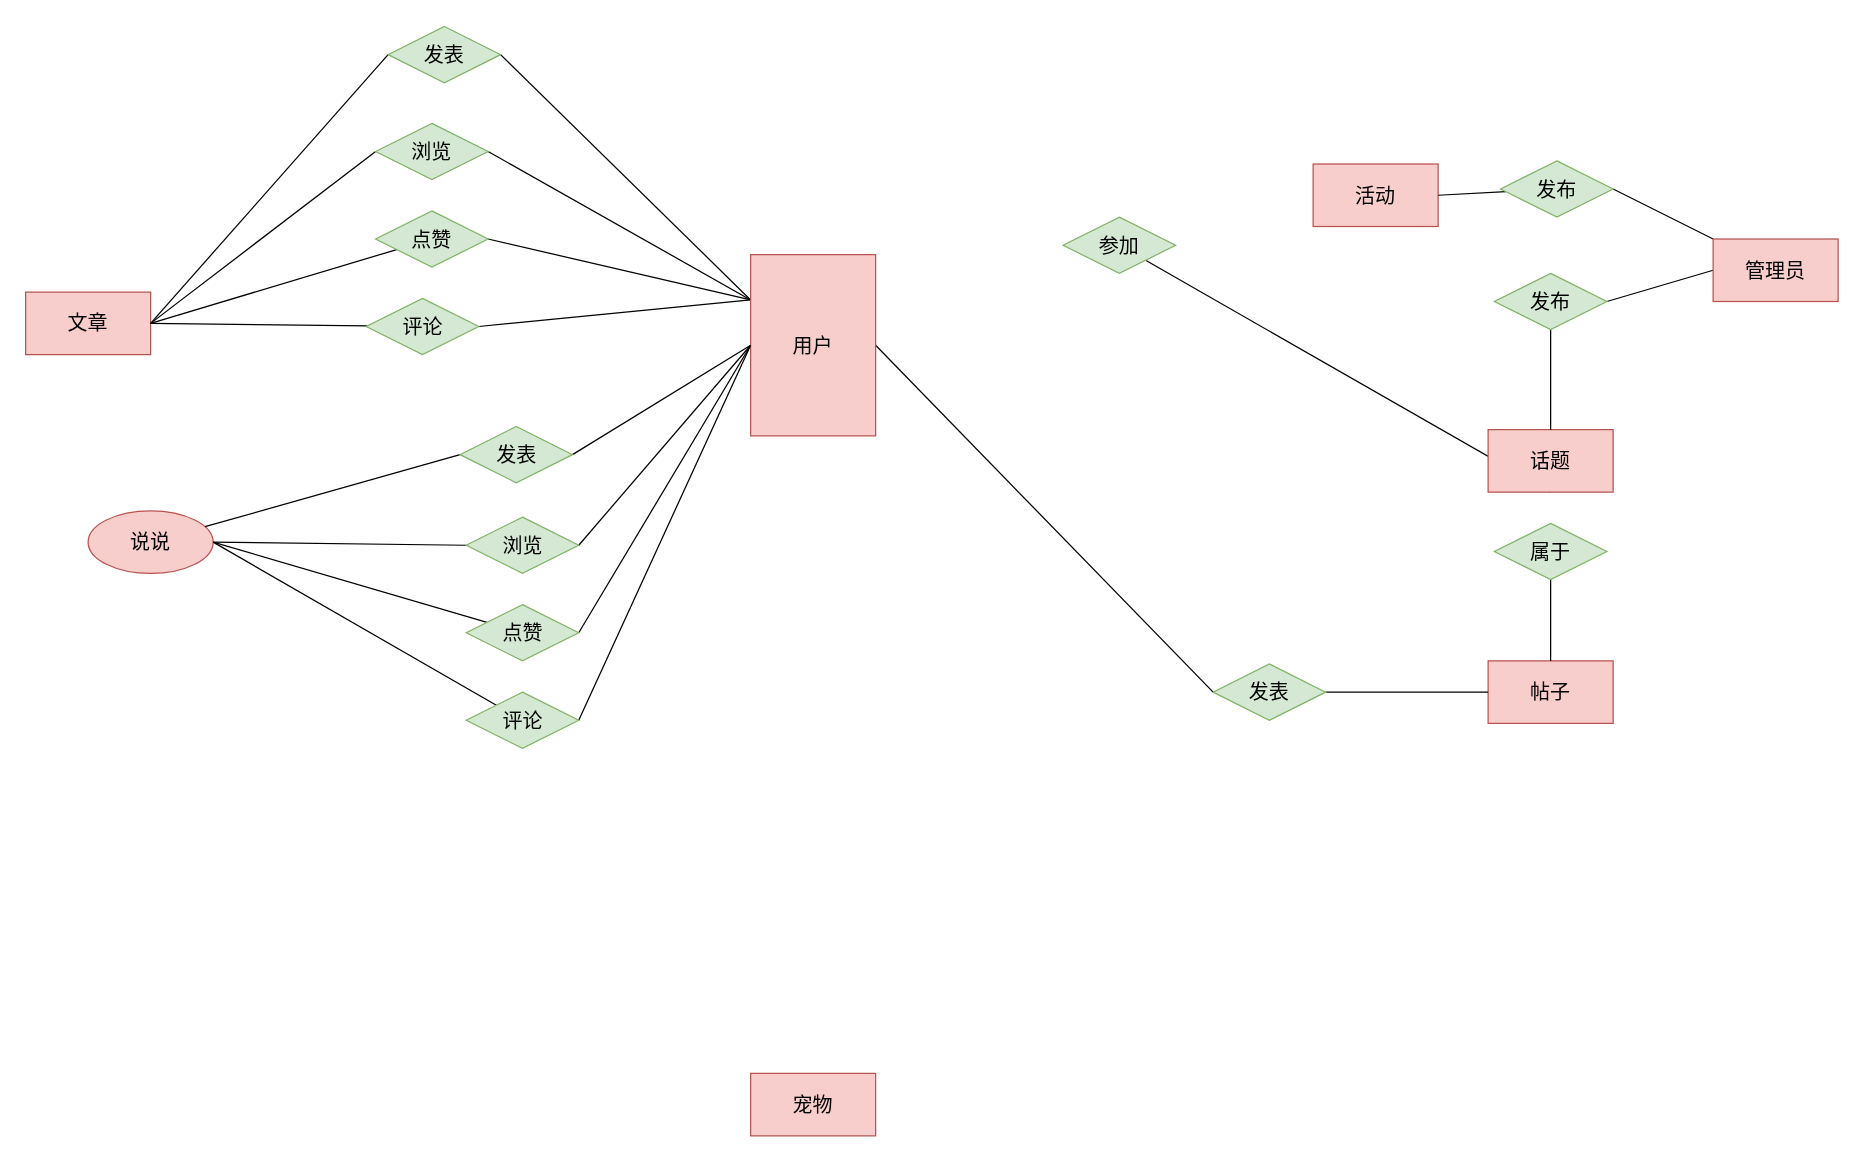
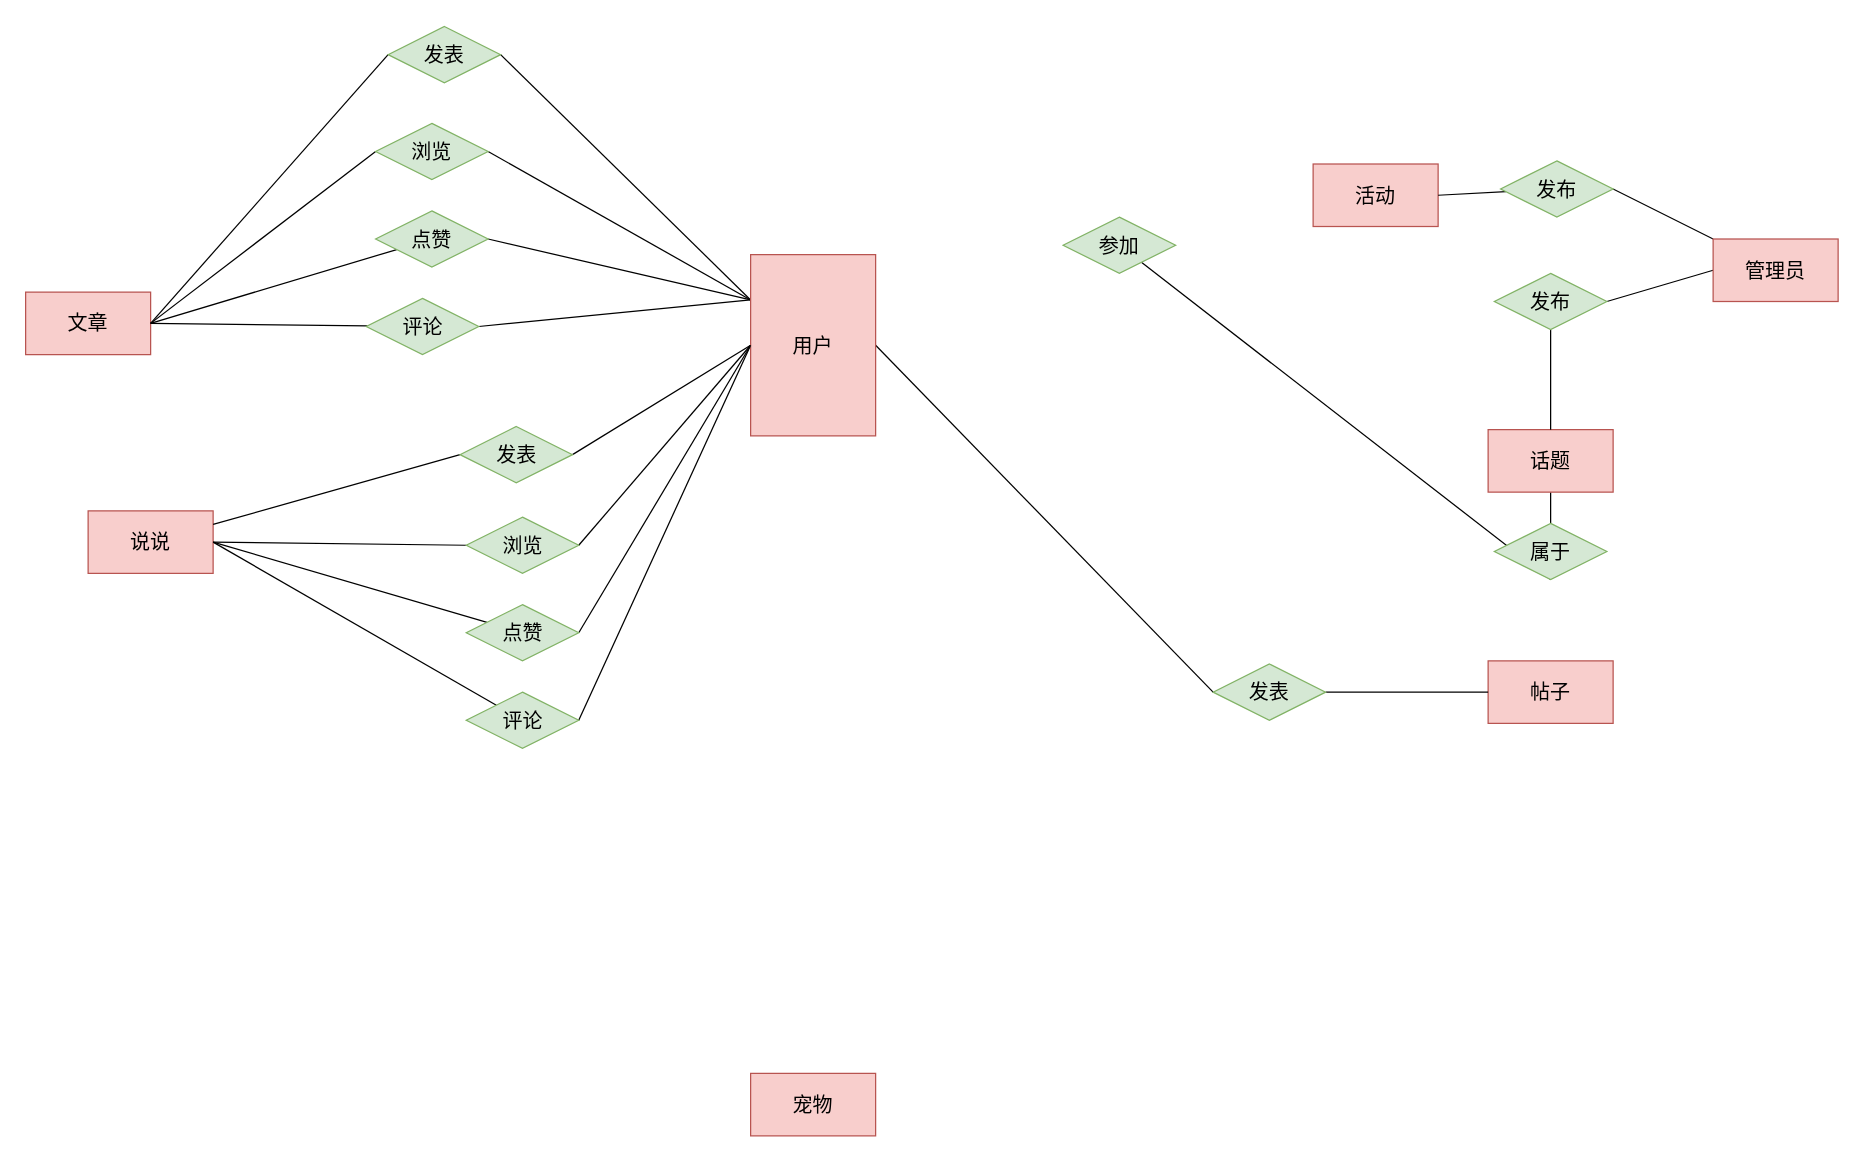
(1317, 358) -> (1551, 507)
(151, 542) -> (151, 542)
(1551, 619) -> (1324, 404)
